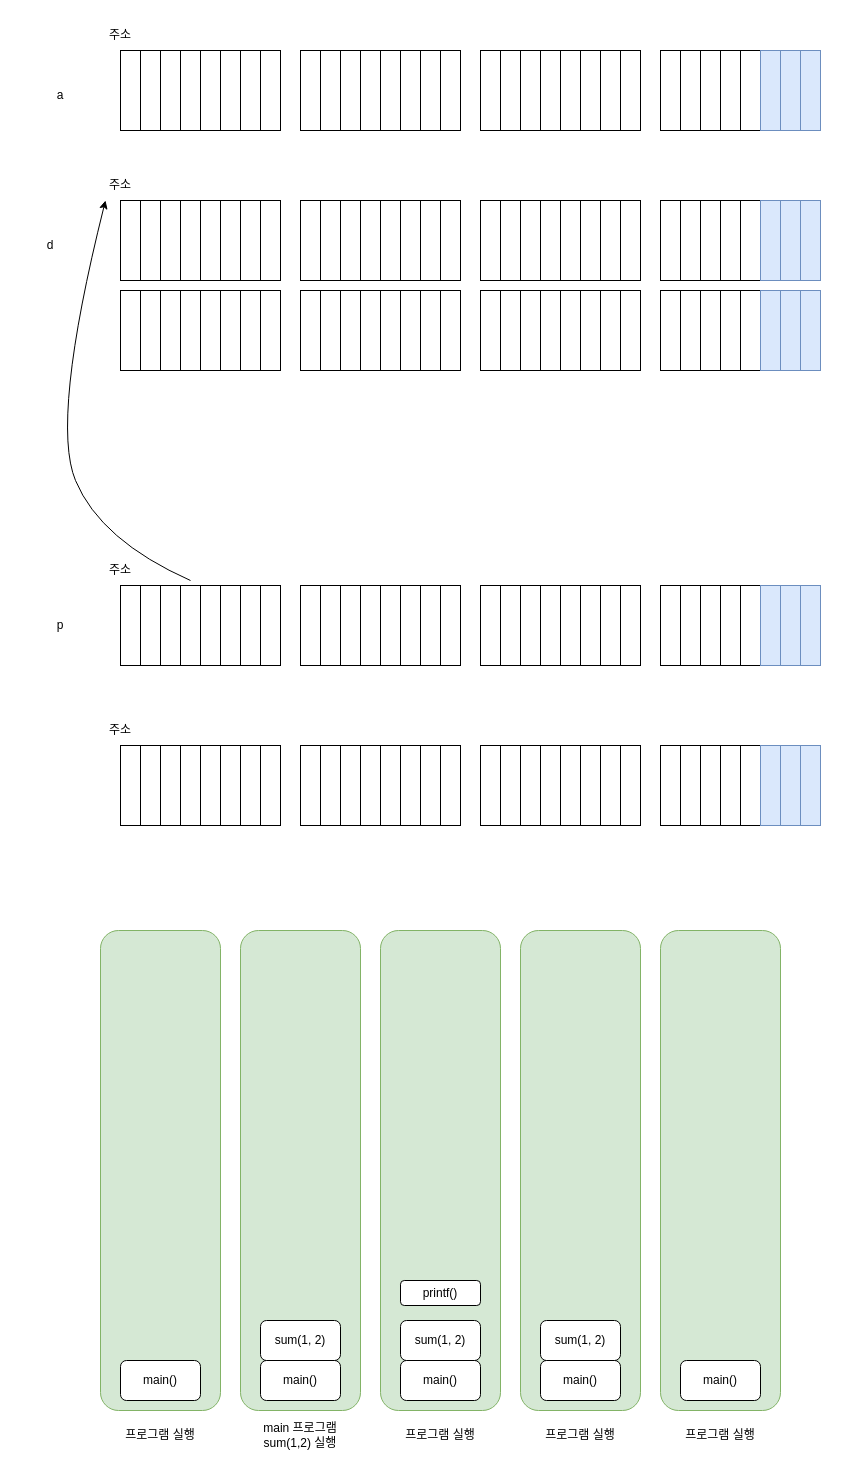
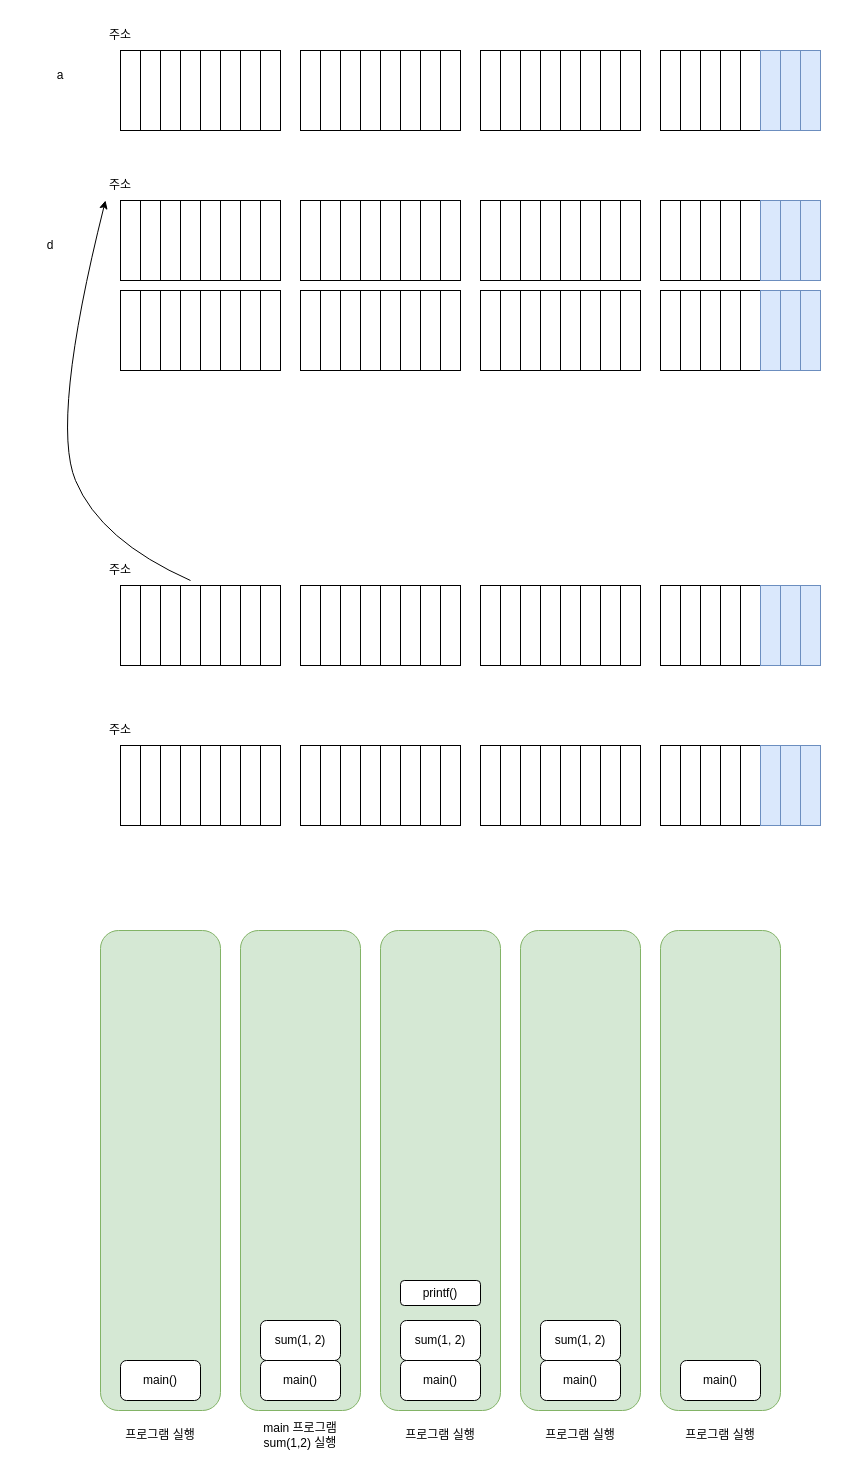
(61, 96) -> (61, 76)
(61, 626) -> none
